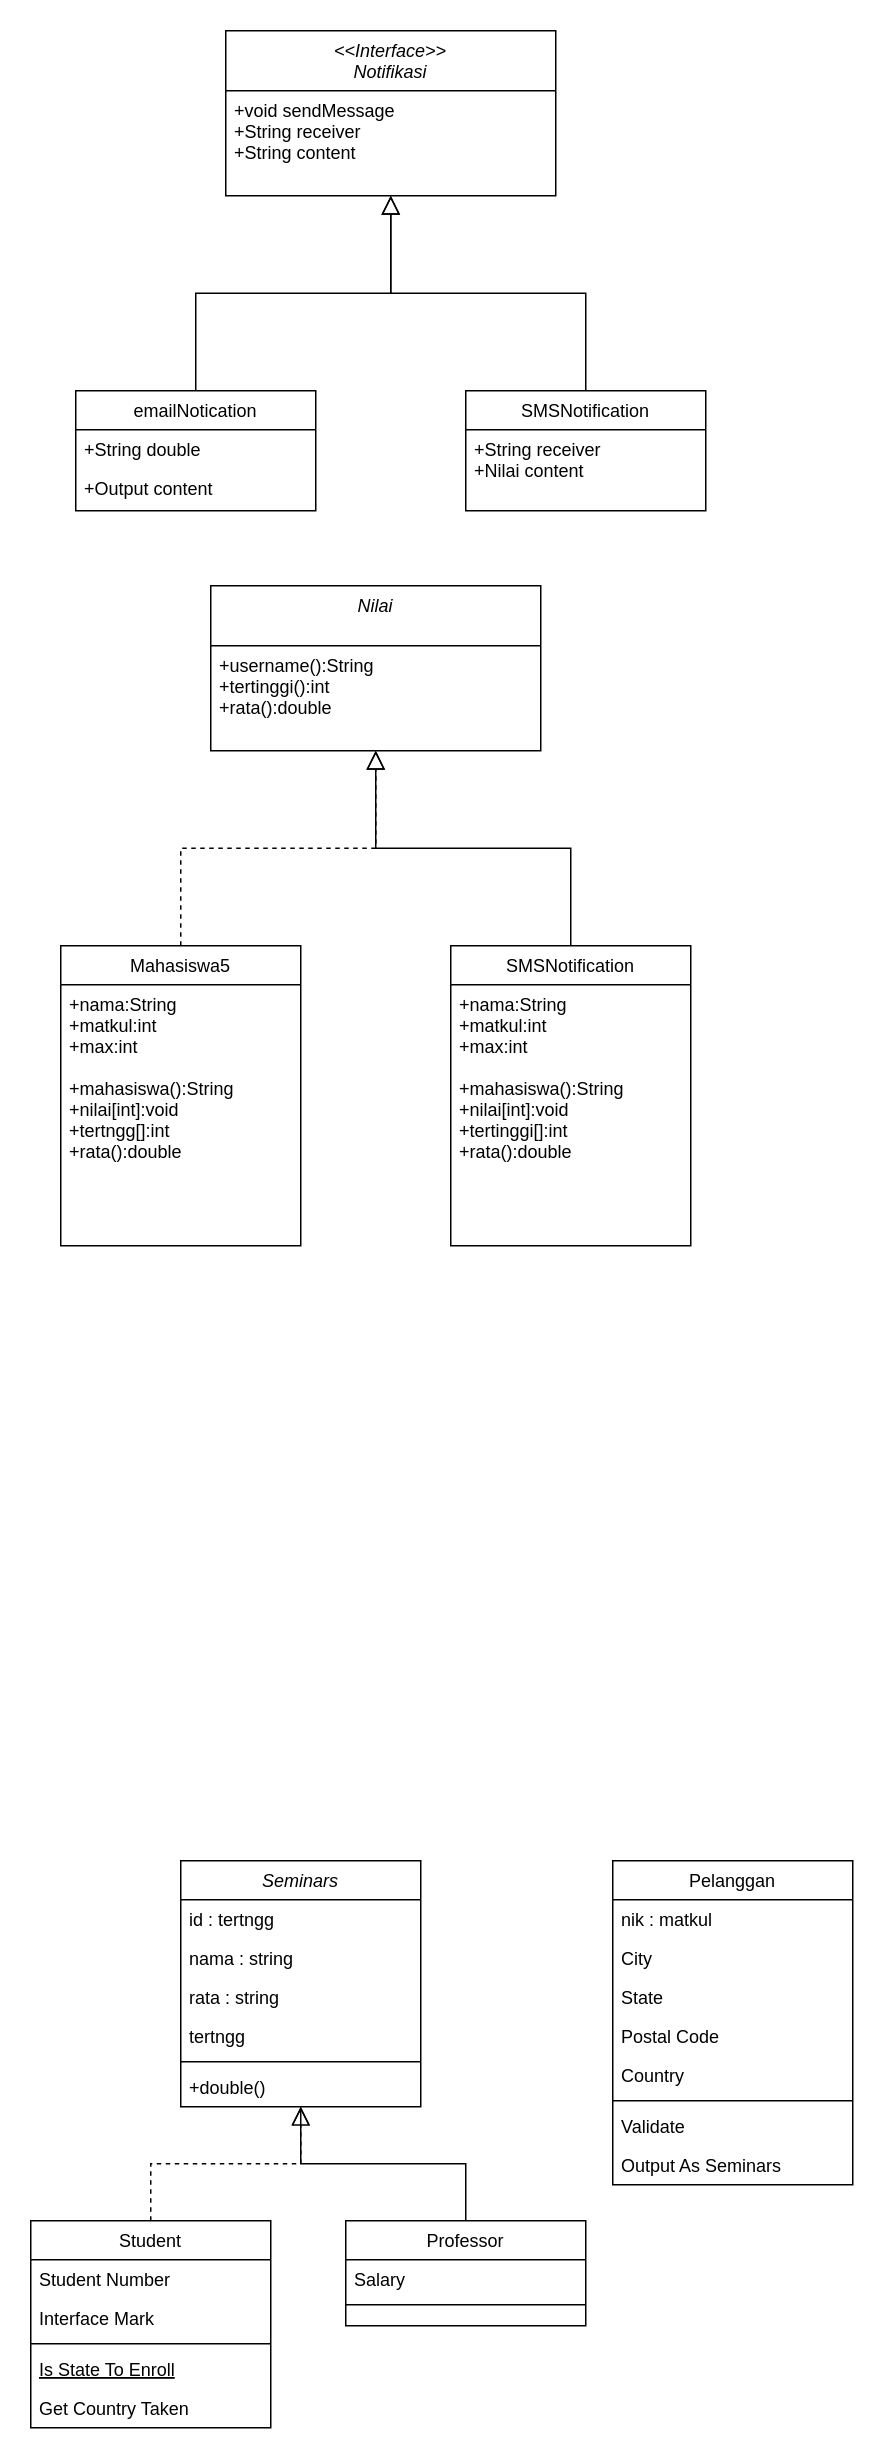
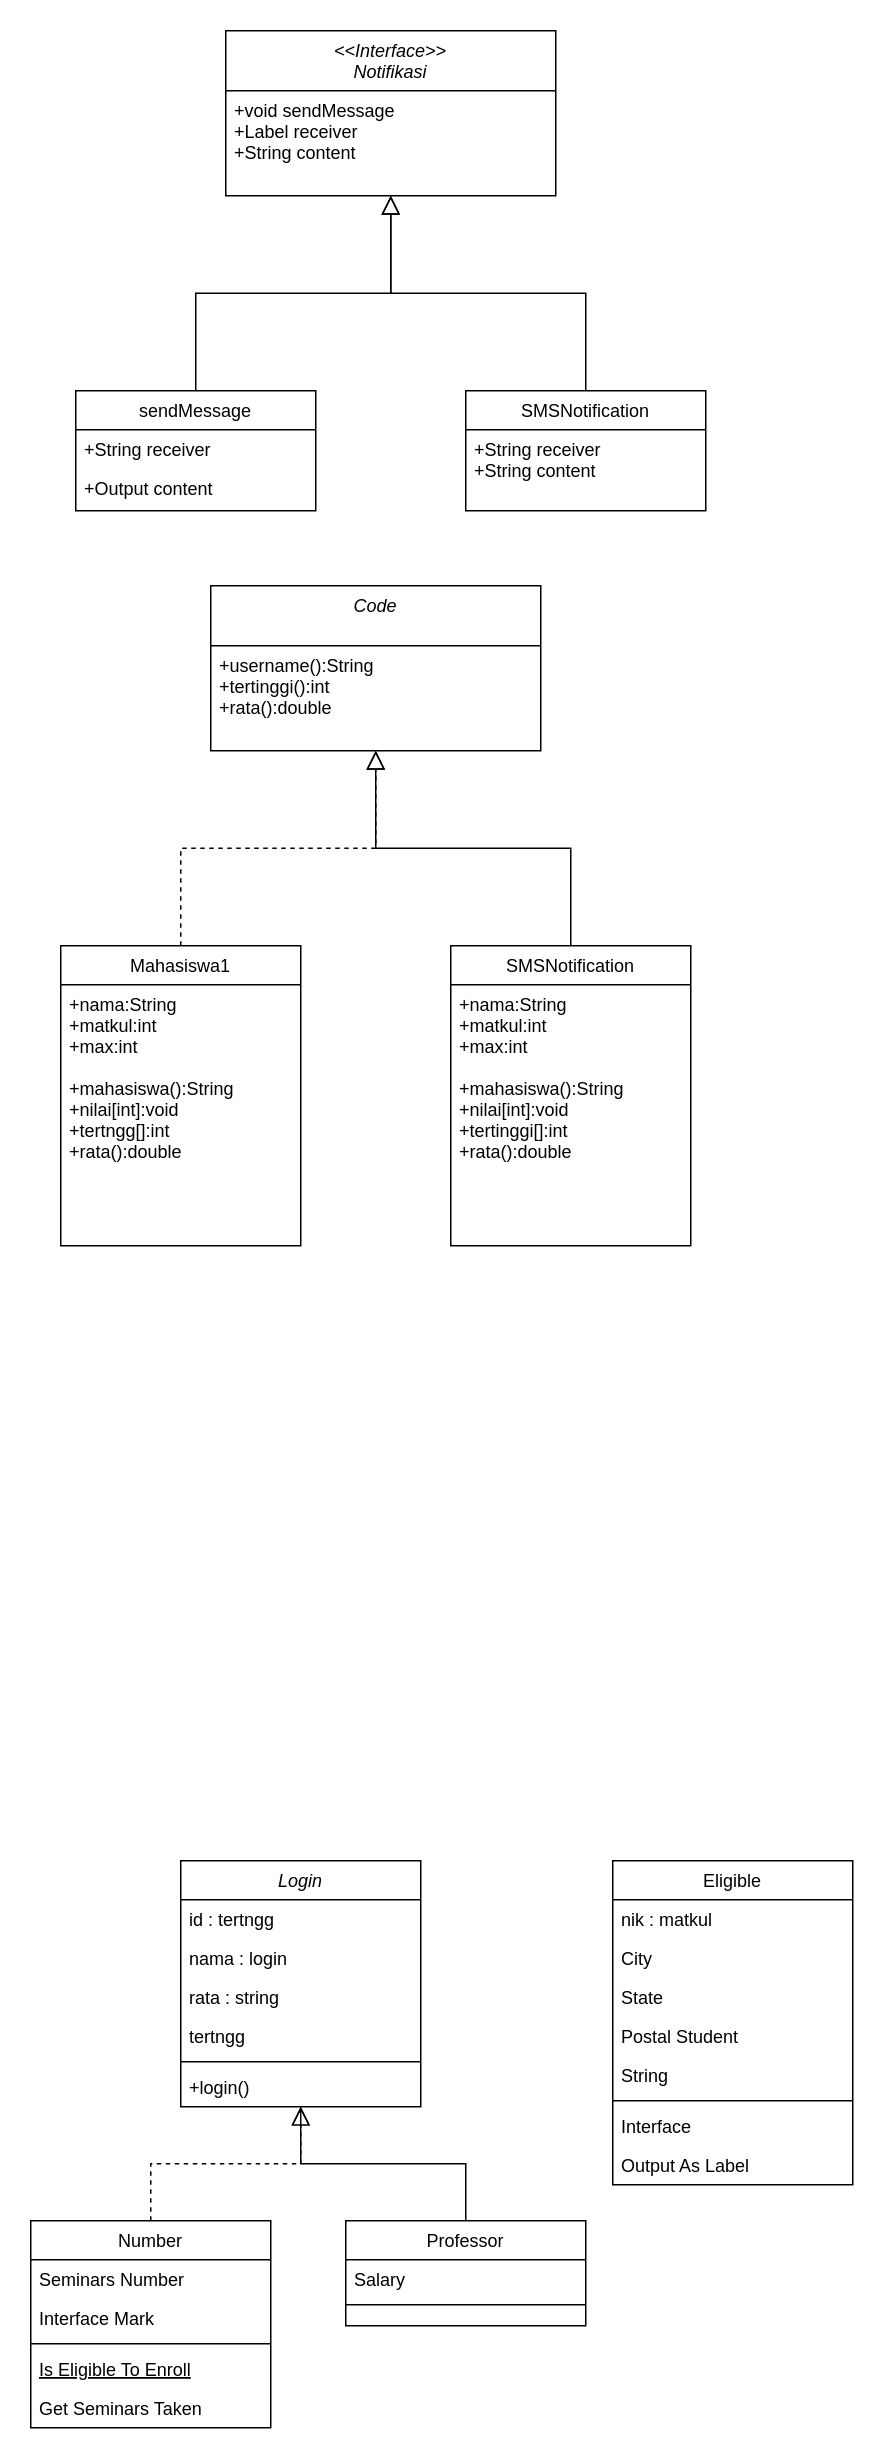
(315, 111) -> (315, 111)
(195, 411) -> (195, 411)
(148, 450) -> (158, 450)
(548, 450) -> (548, 450)
(375, 606) -> (375, 606)
(180, 966) -> (180, 966)
(300, 1881) -> (300, 1881)
(732, 1881) -> (732, 1881)
(245, 1959) -> (238, 1959)
(672, 2037) -> (687, 2037)
(656, 2076) -> (649, 2076)
(232, 2088) -> (225, 2088)
(657, 2127) -> (666, 2127)
(705, 2166) -> (690, 2166)
(150, 2241) -> (150, 2241)
(107, 2280) -> (110, 2280)
(118, 2370) -> (124, 2370)
(120, 2409) -> (123, 2409)
